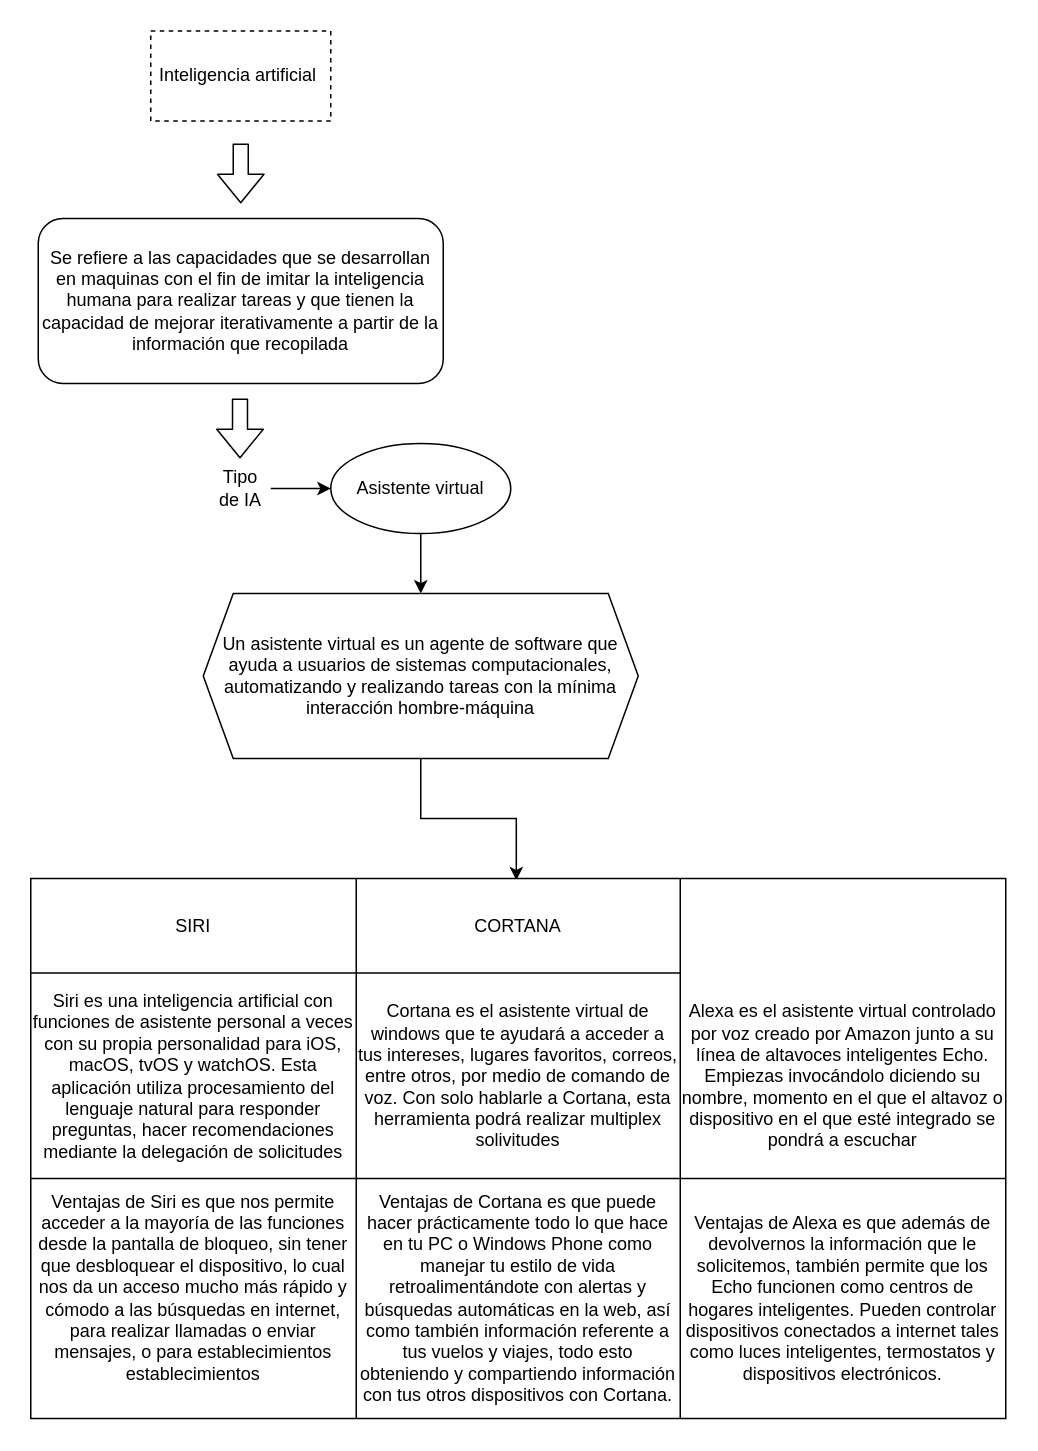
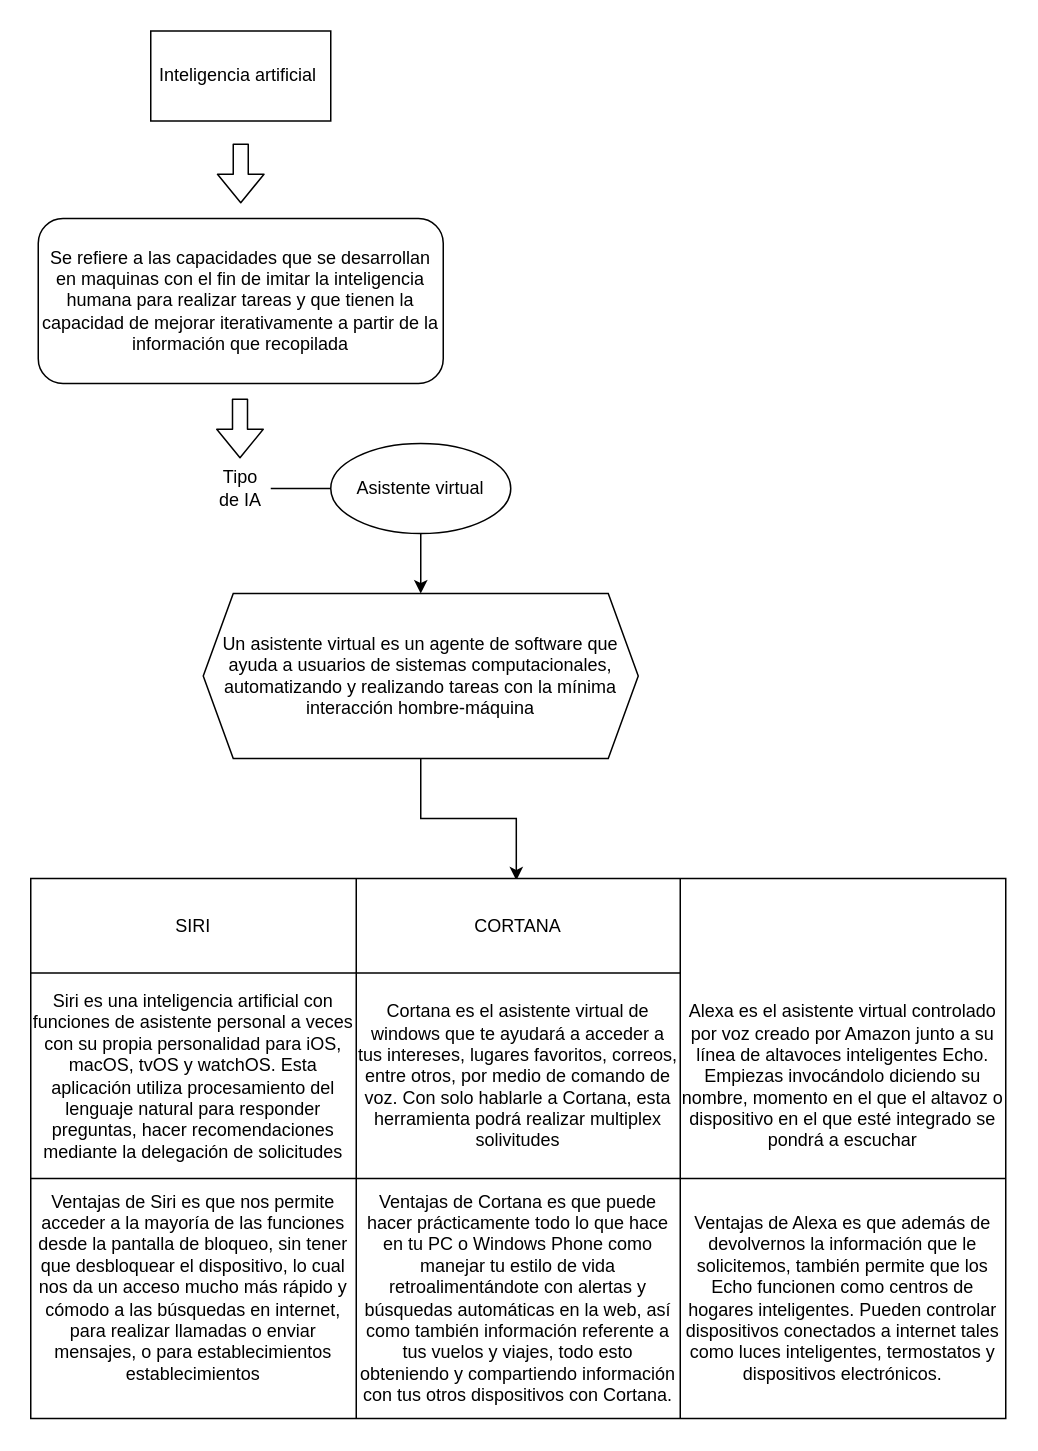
(241, 76) -> (241, 76)
(319, 488) -> (323, 488)
